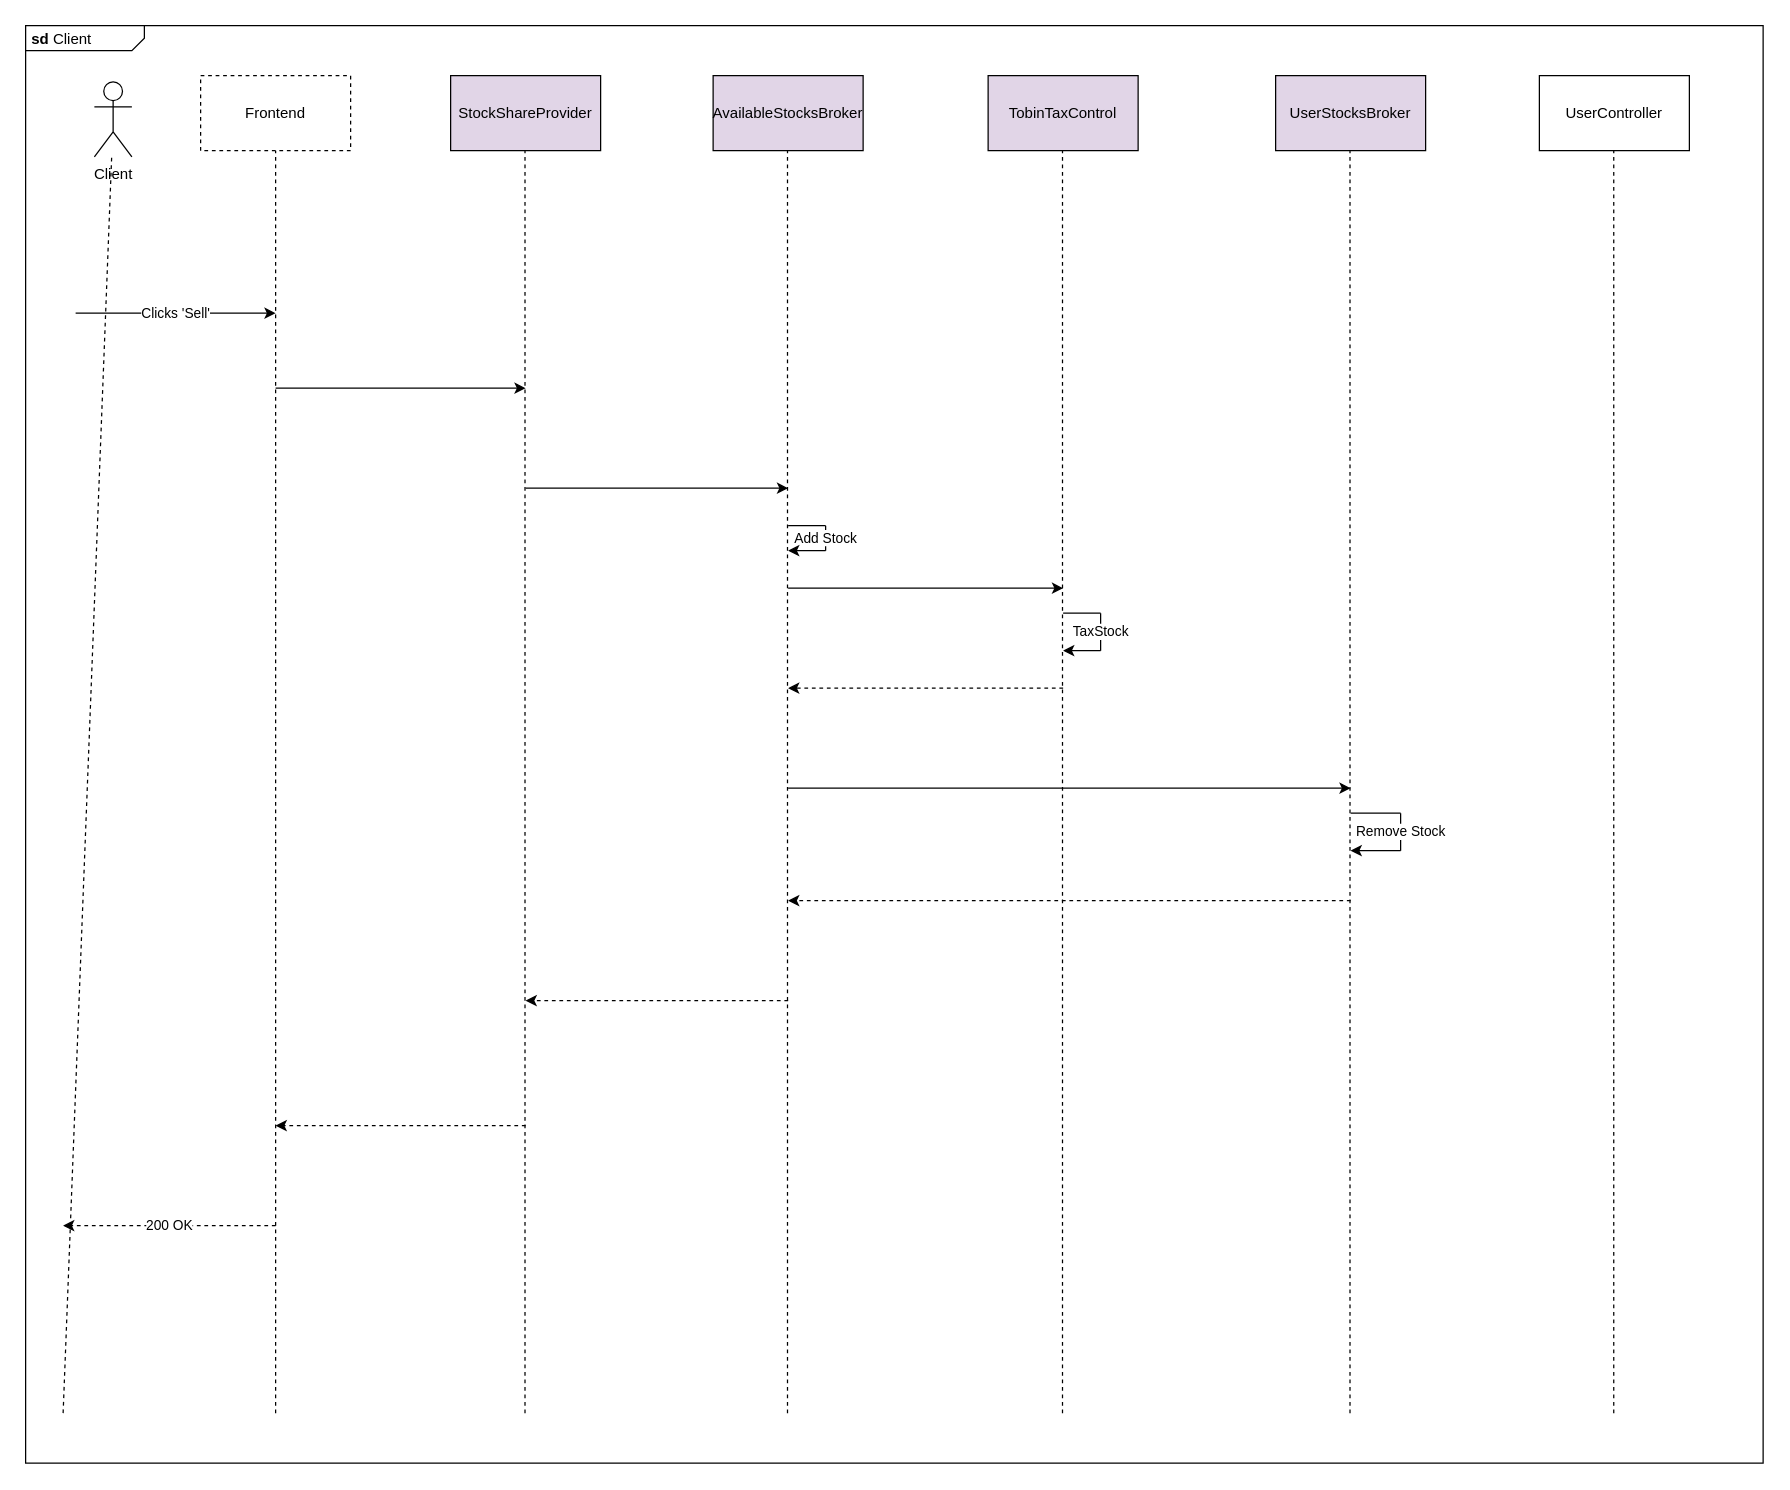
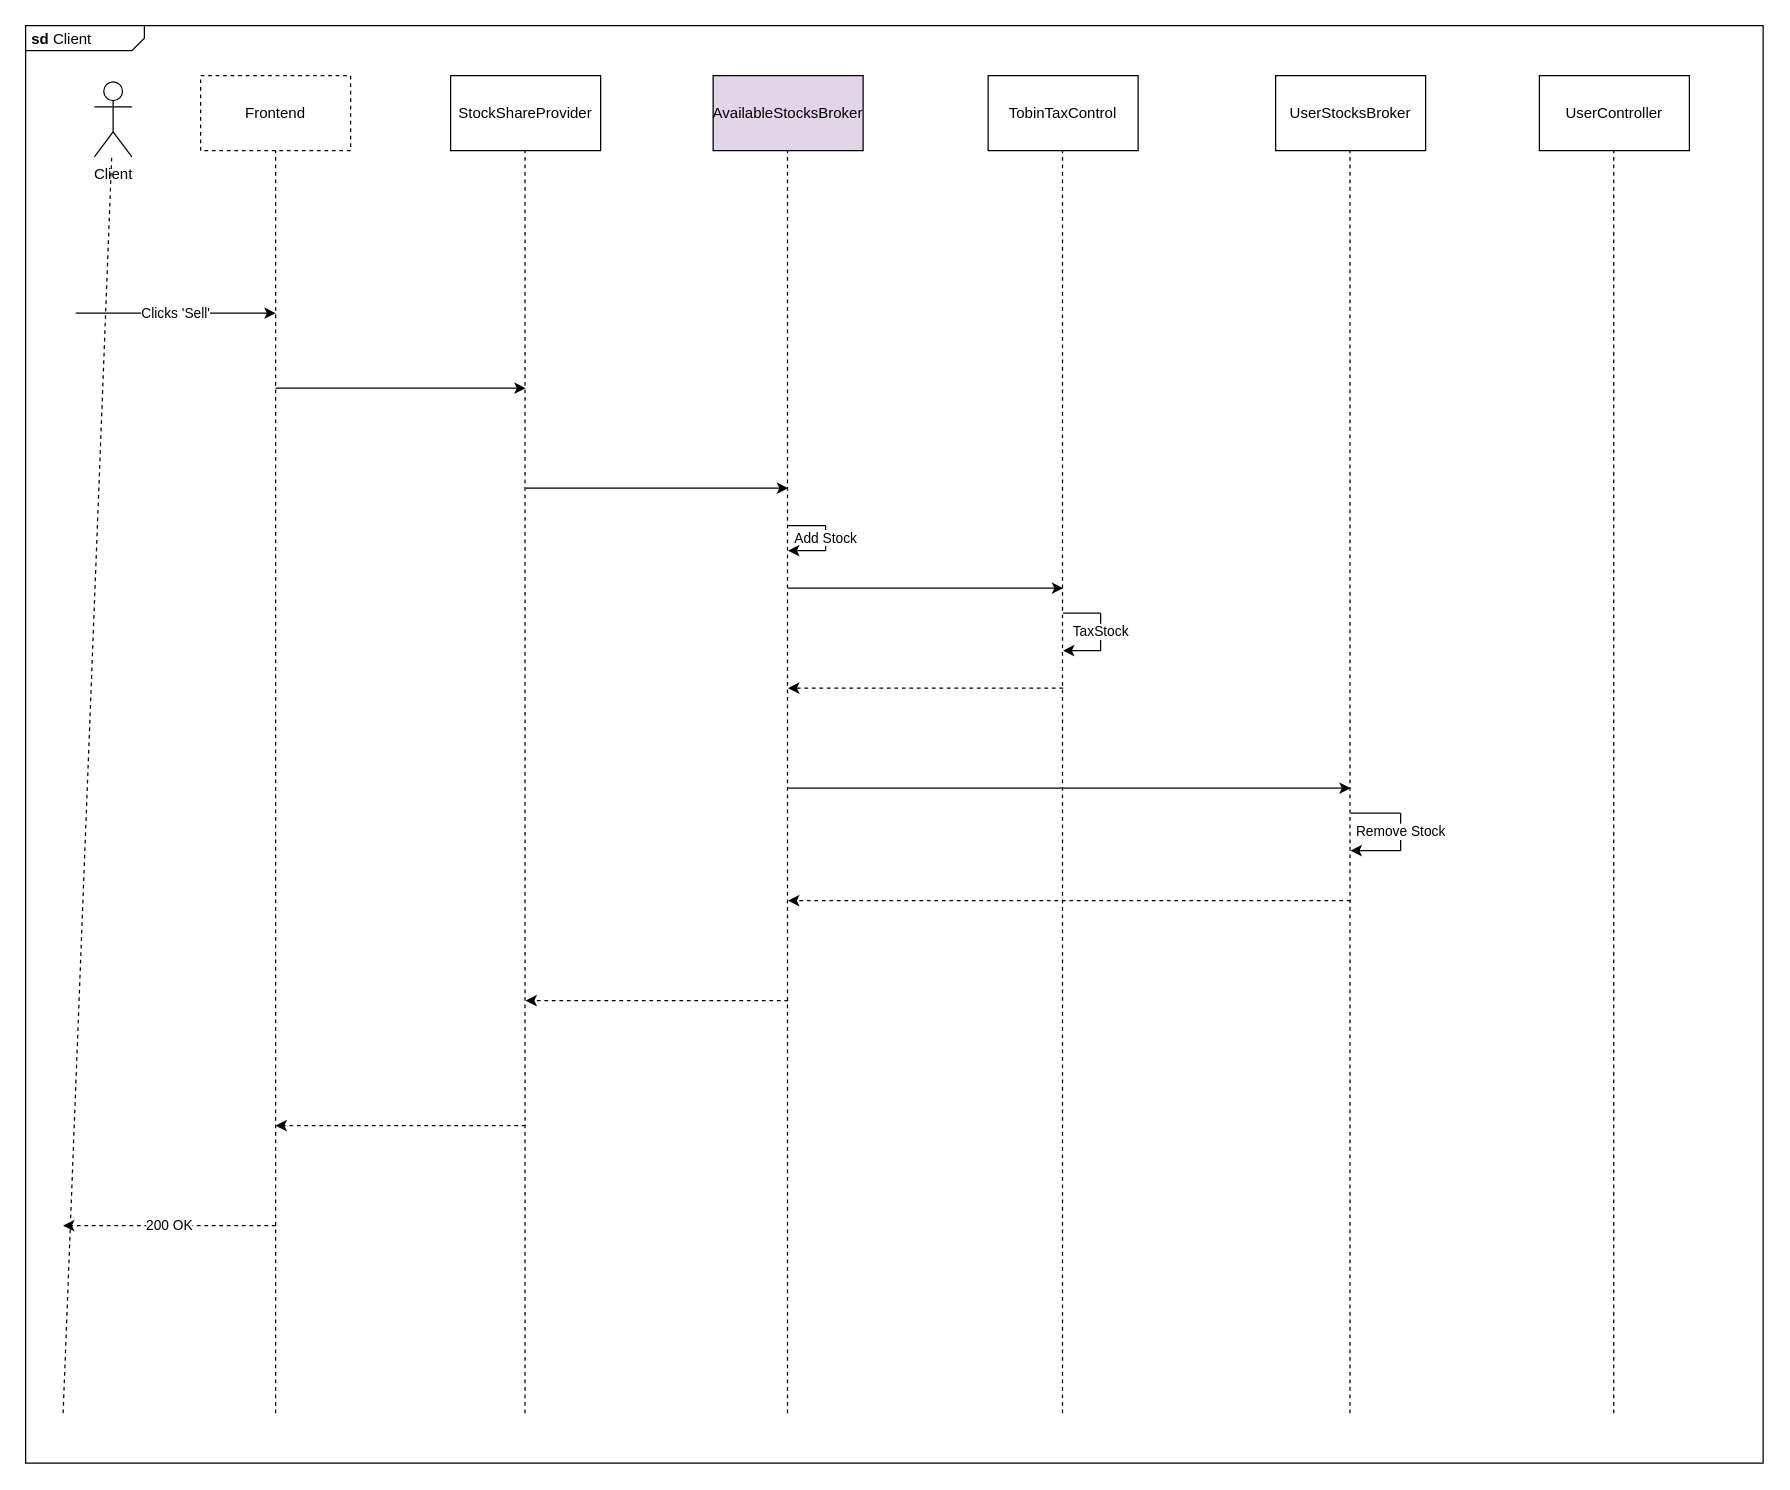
(526, 113) -> (526, 113)
(1063, 113) -> (1063, 113)
(1351, 113) -> (1351, 113)
